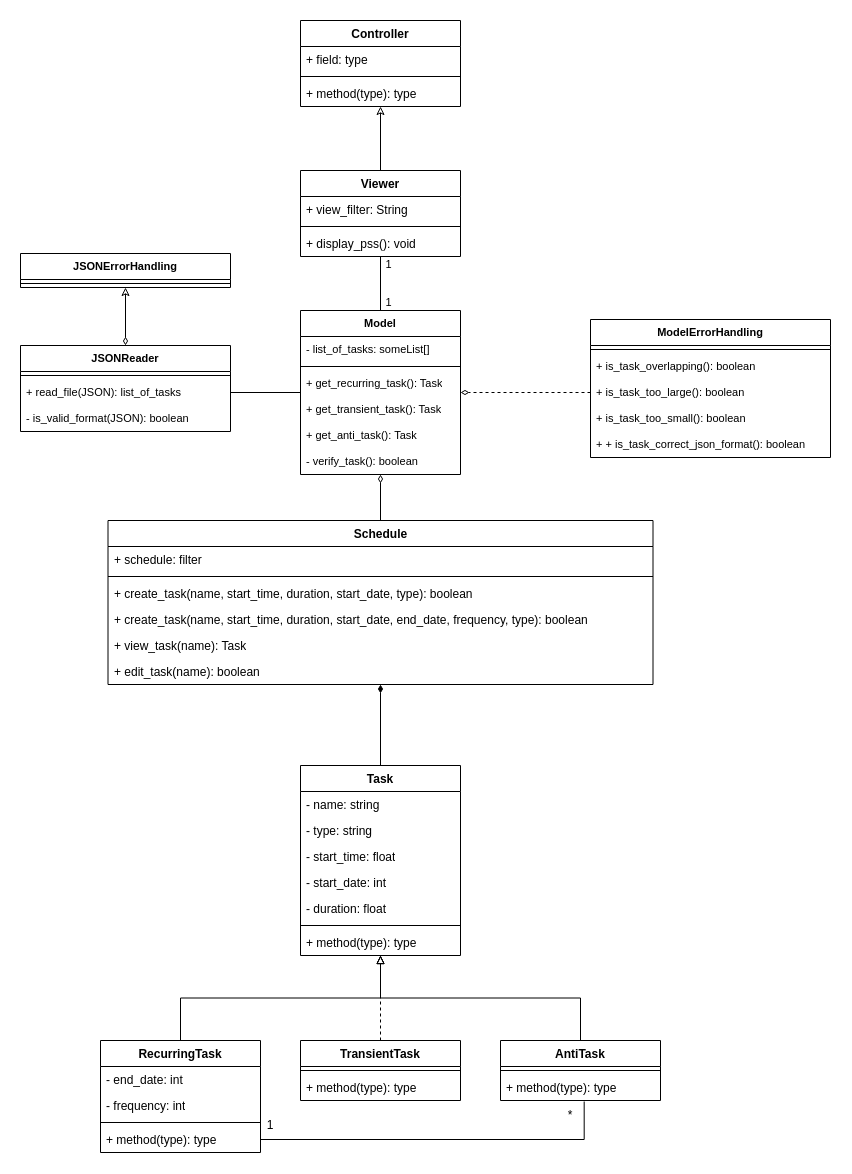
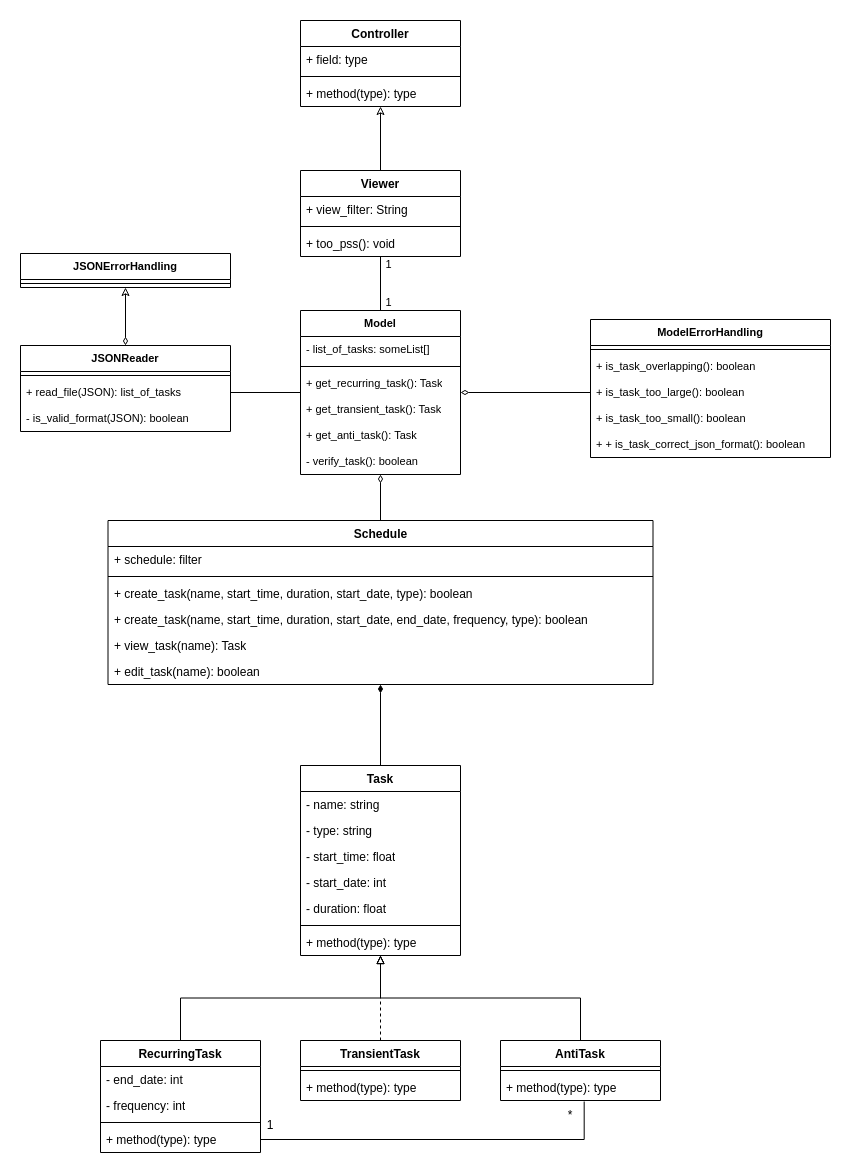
(368, 245) -> (357, 245)
(528, 393) -> (528, 393)
